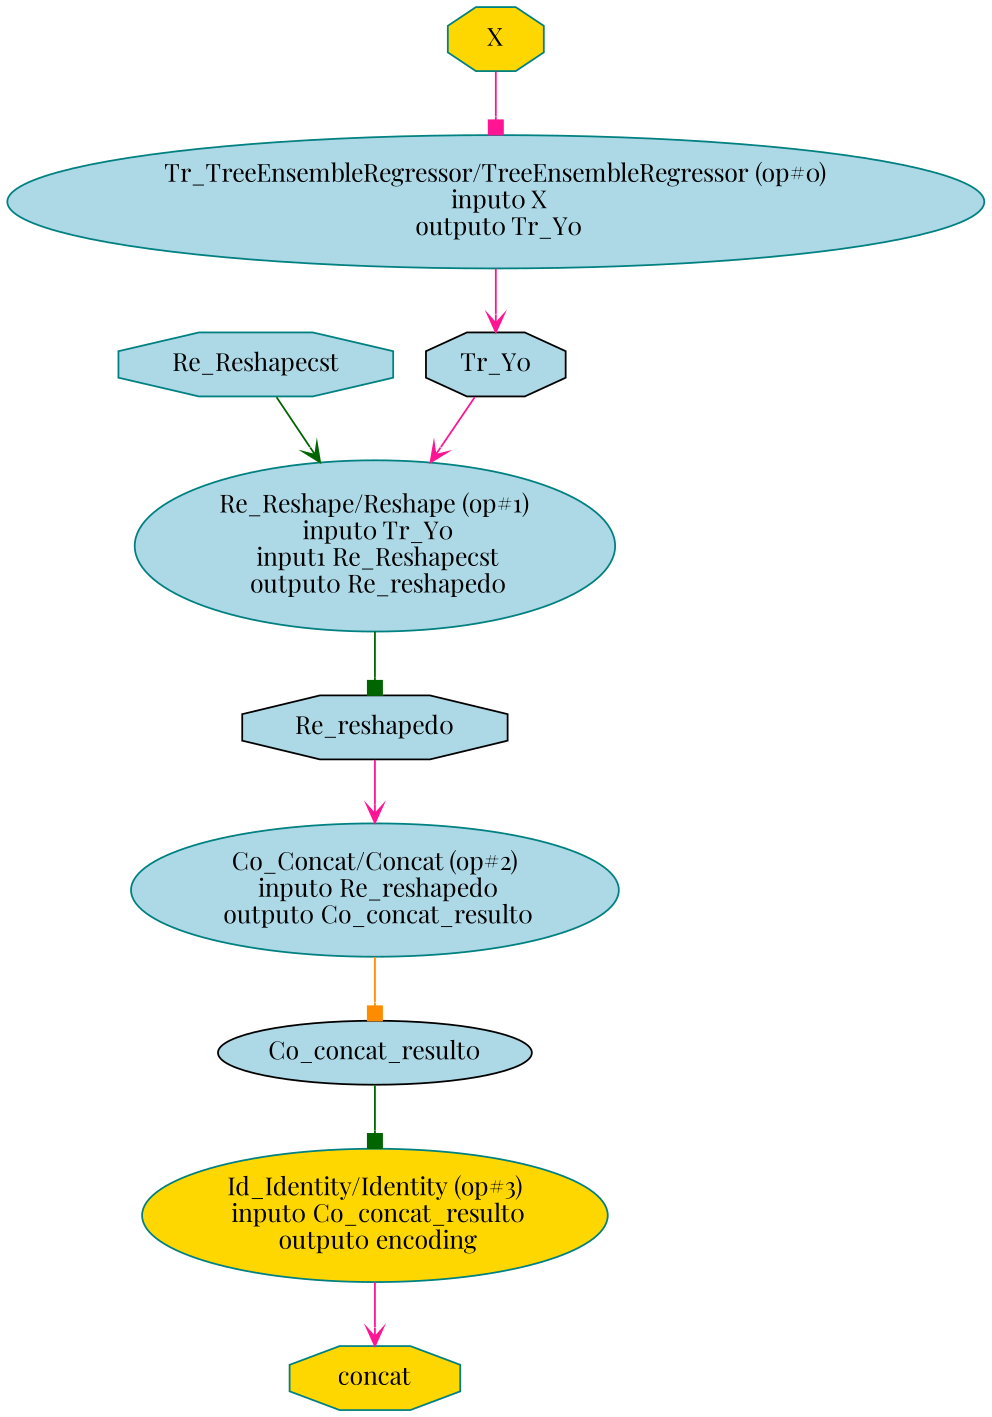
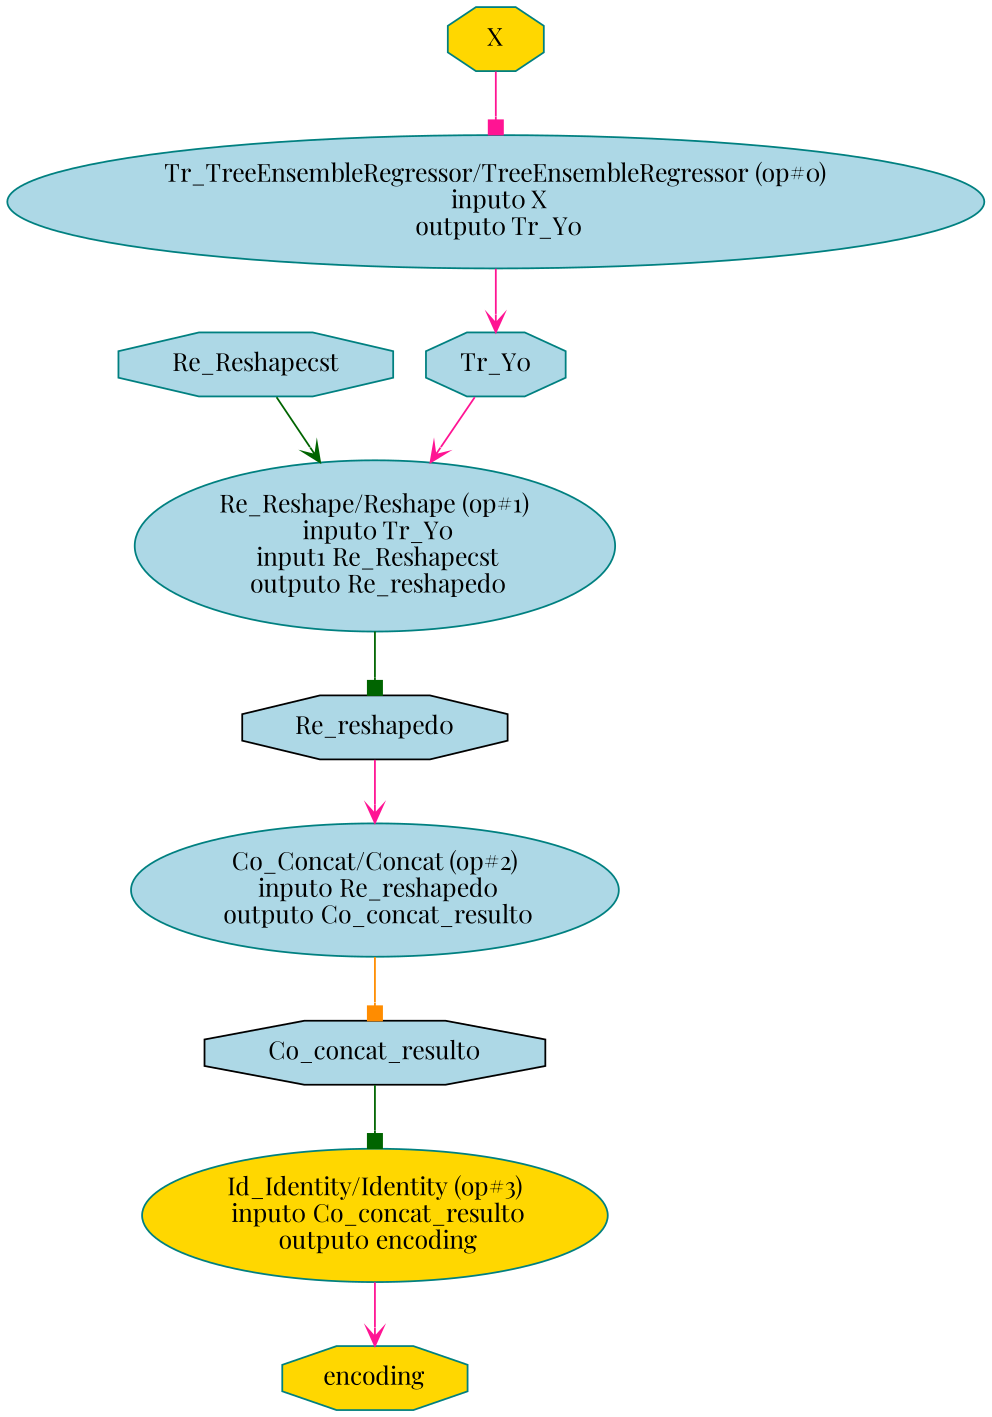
(496, 364) -> (496, 364)
(375, 1053) -> (375, 1053)
(375, 1378) -> (375, 1378)
